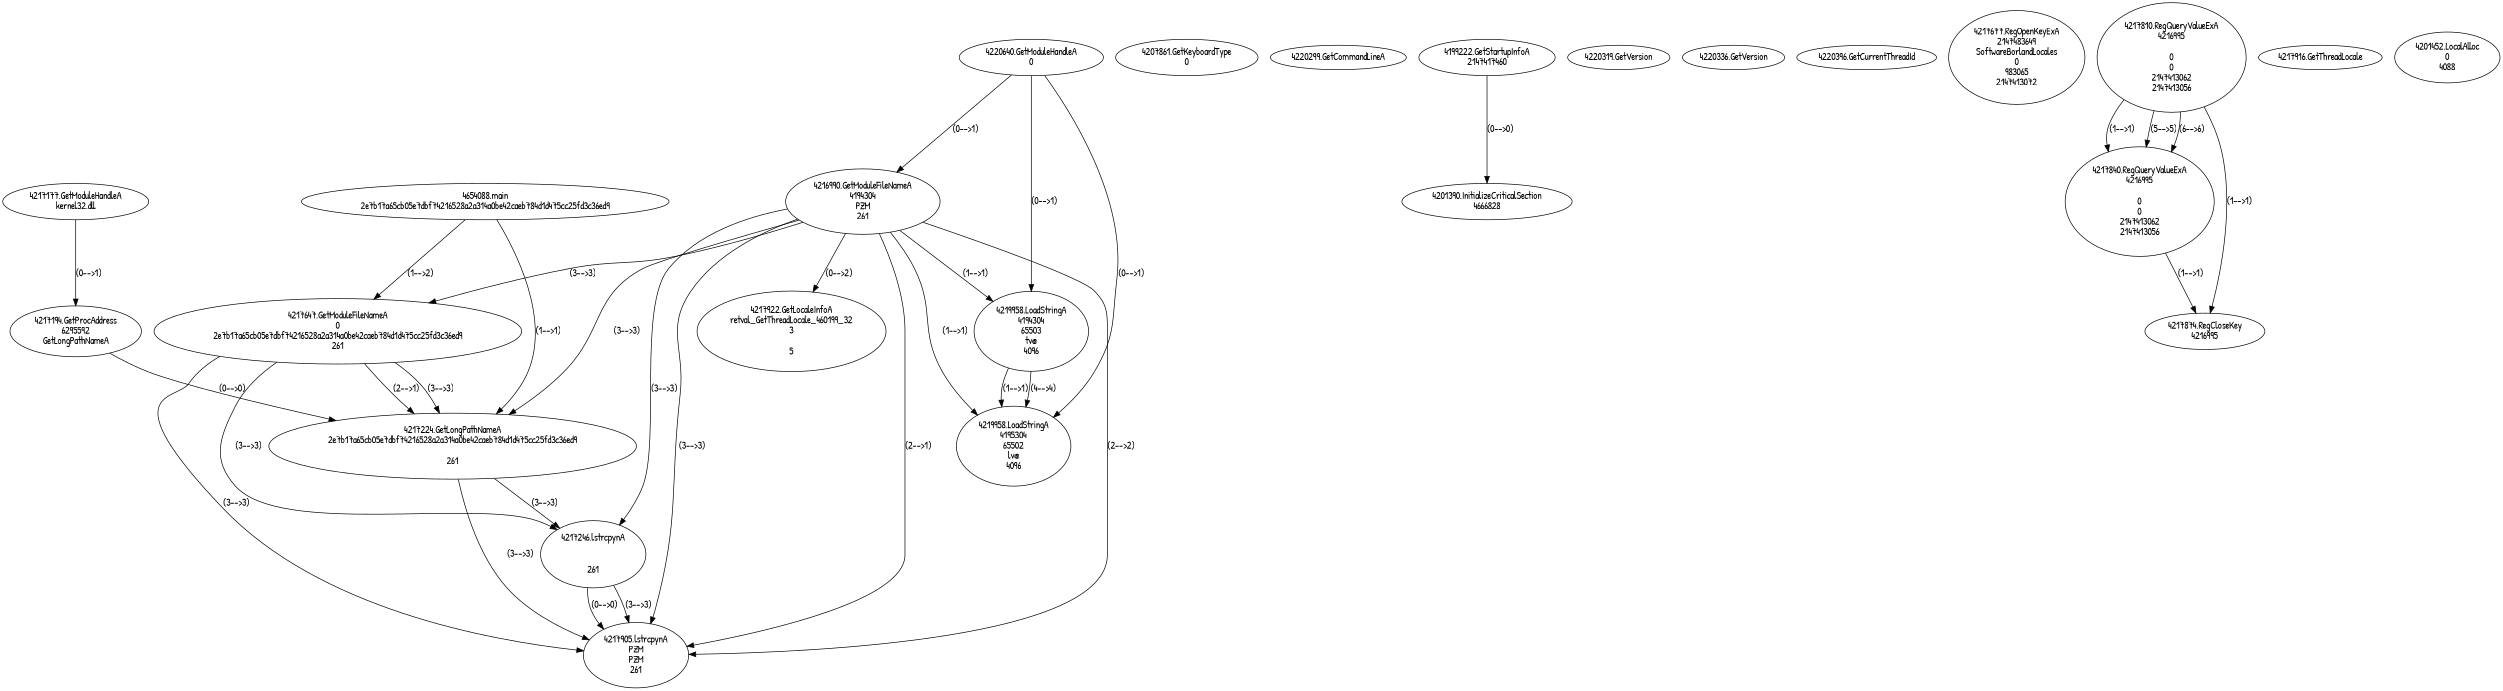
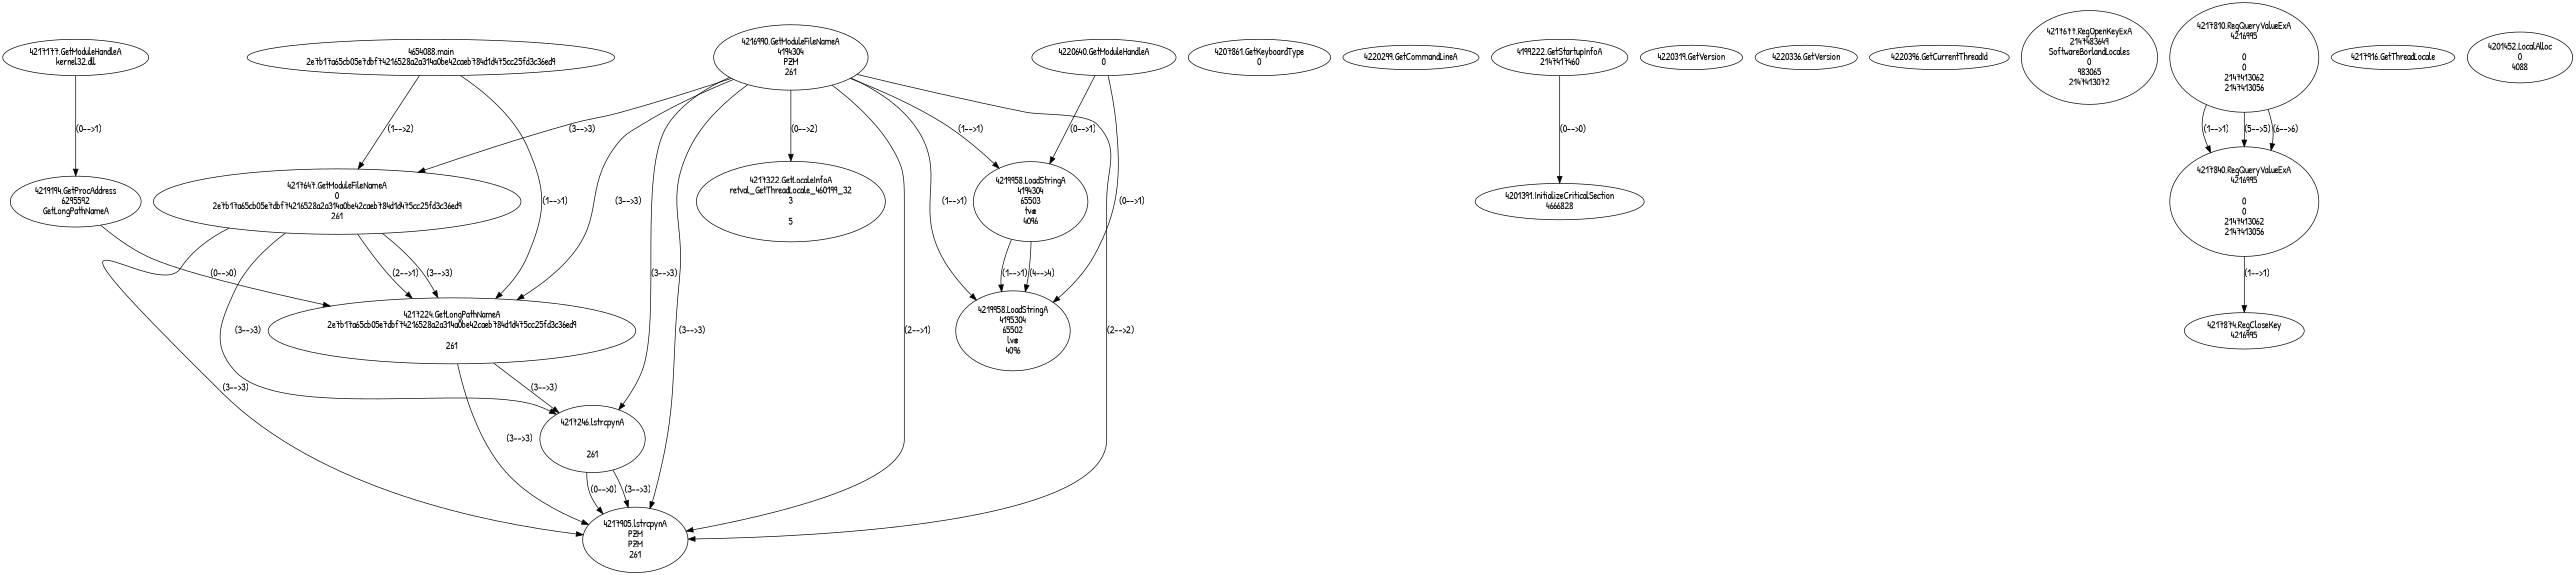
(957, 121) -> none
(1487, 202) -> (1560, 202)
(2227, 205) -> none
(76, 331) -> (76, 202)
(792, 331) -> (791, 202)
